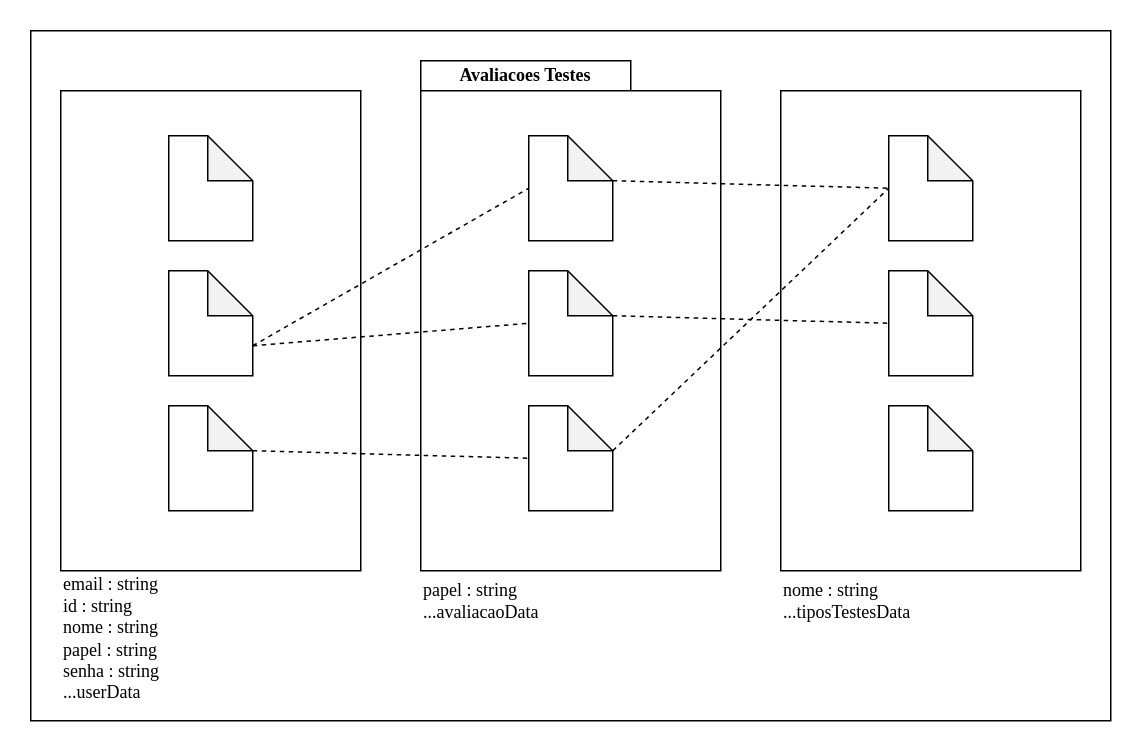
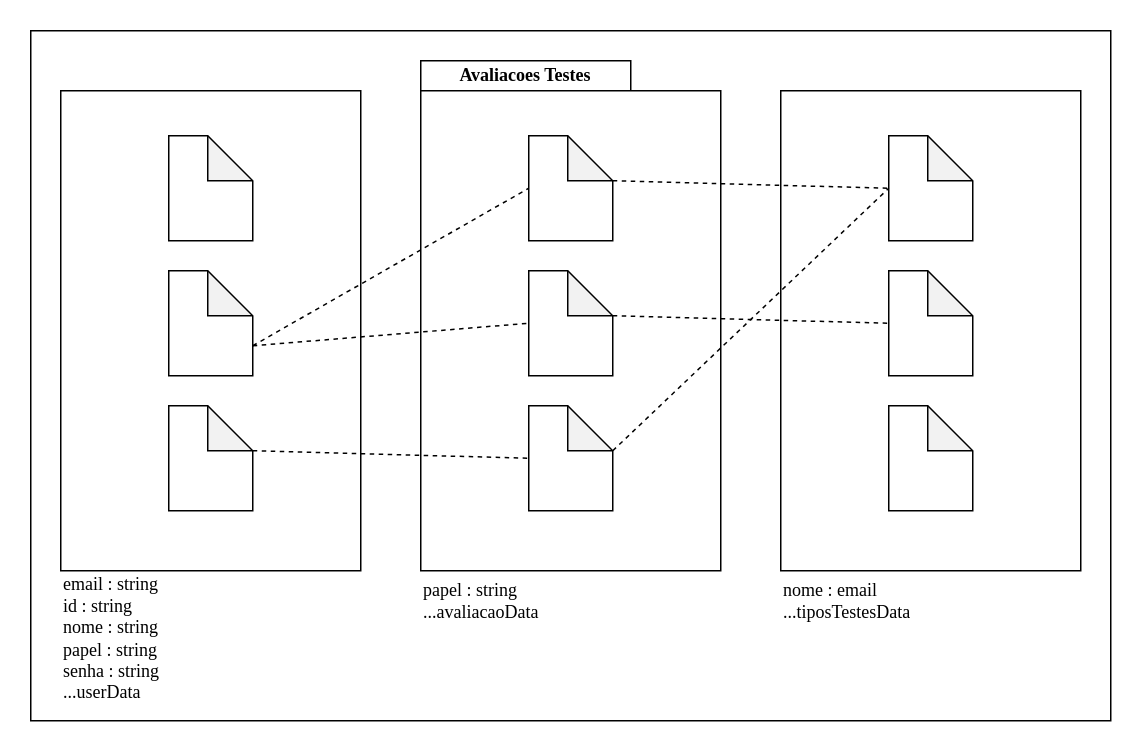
(865, 601) -> (865, 601)
